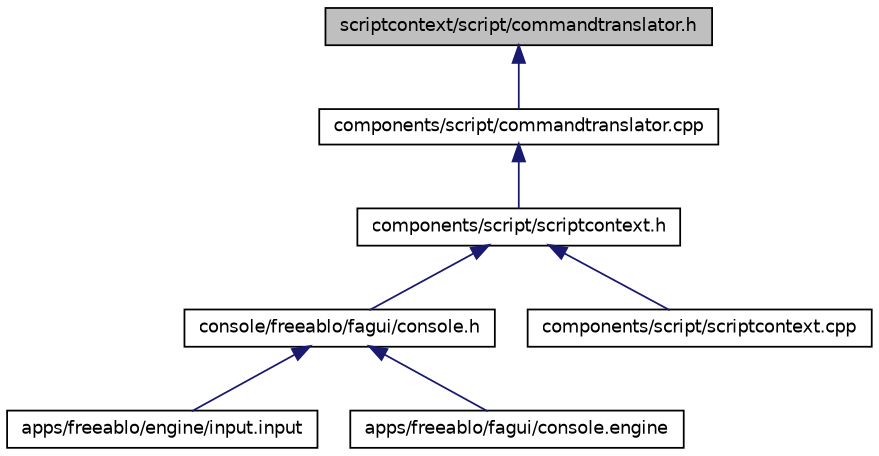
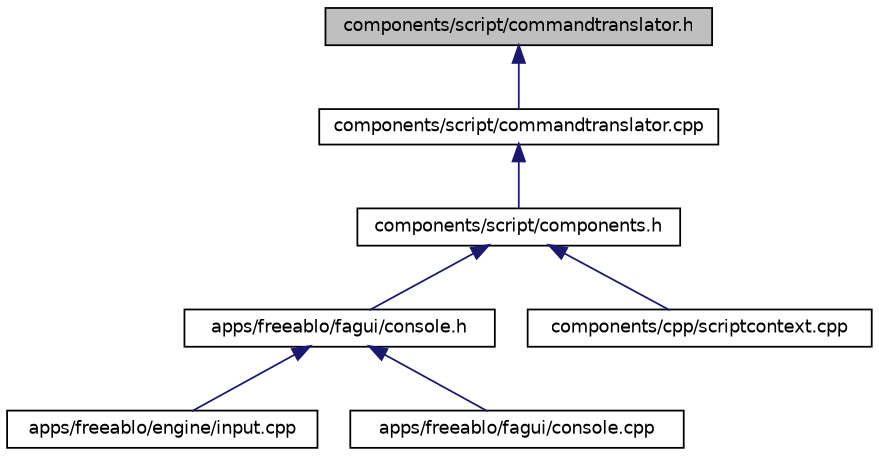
(519, 27) -> (519, 27)
(519, 227) -> (519, 227)
(340, 328) -> (340, 328)
(700, 328) -> (700, 328)
(162, 429) -> (162, 429)
(517, 429) -> (517, 429)
